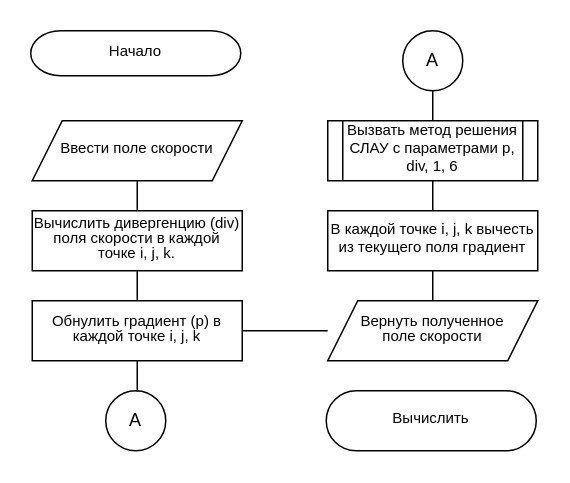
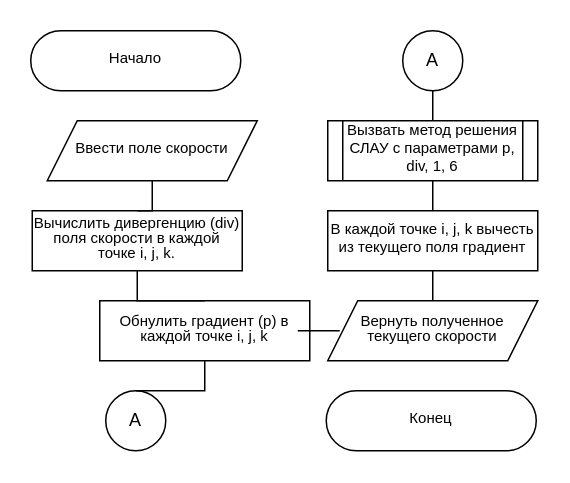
(136, 53) -> (136, 61)
(137, 151) -> (152, 151)
(433, 328) -> (433, 328)
(137, 331) -> (205, 331)
(431, 418) -> (431, 418)
